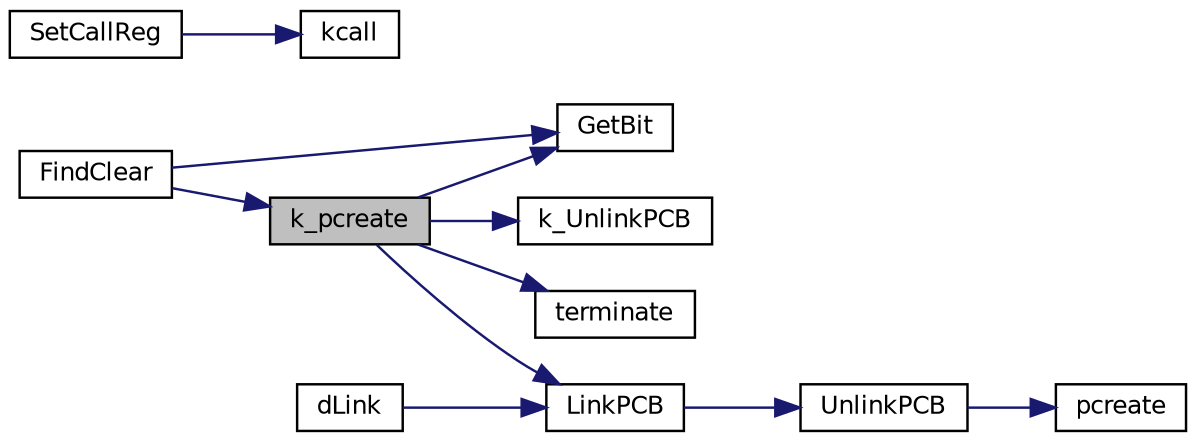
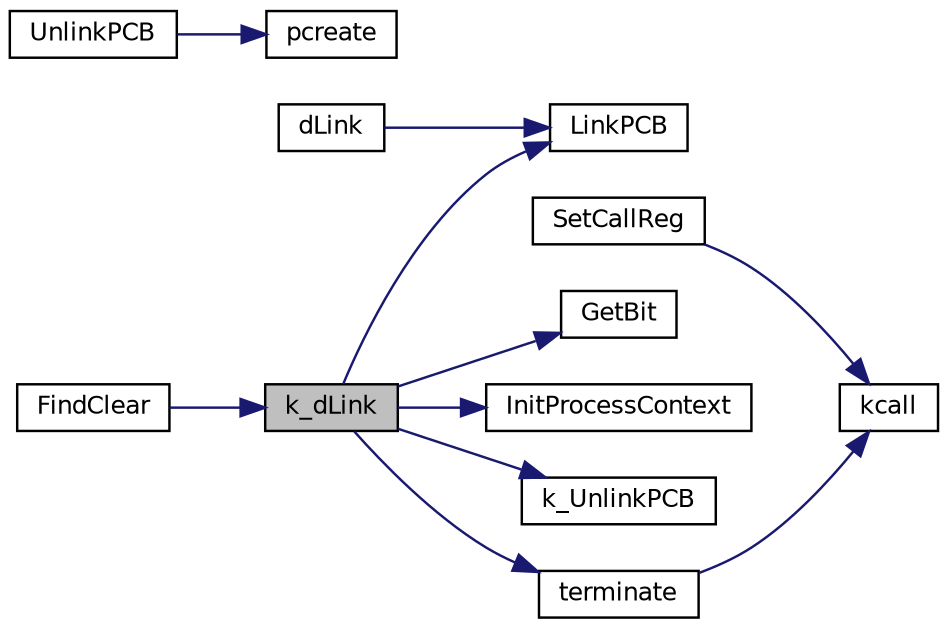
(352, 151) -> none
(350, 221) -> (332, 408)
none -> (619, 408)
(729, 408) -> none
none -> (784, 523)
